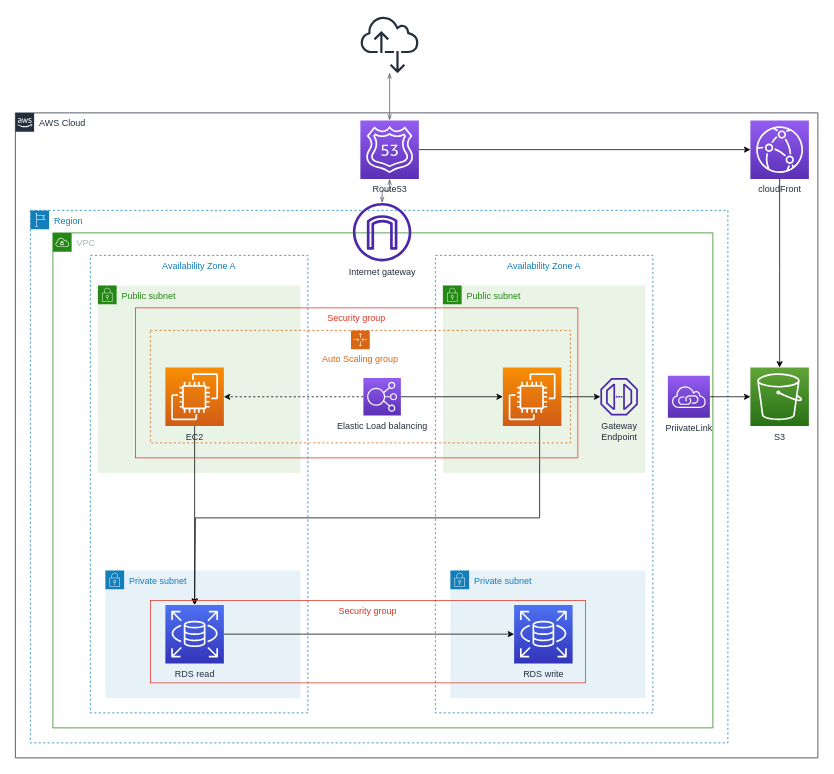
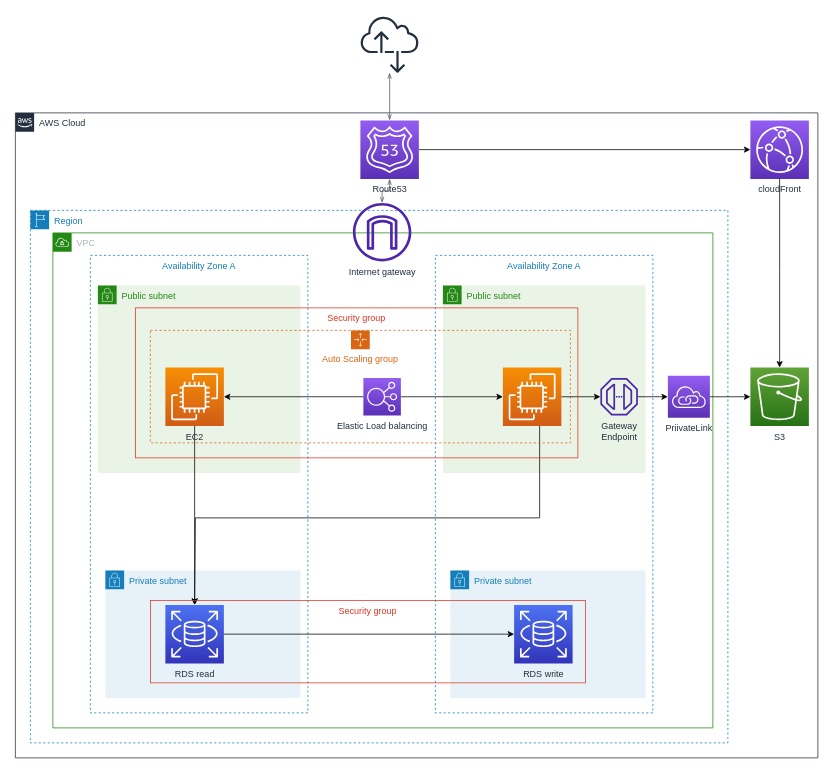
(296, 397) -> (296, 397)
none -> (650, 397)
